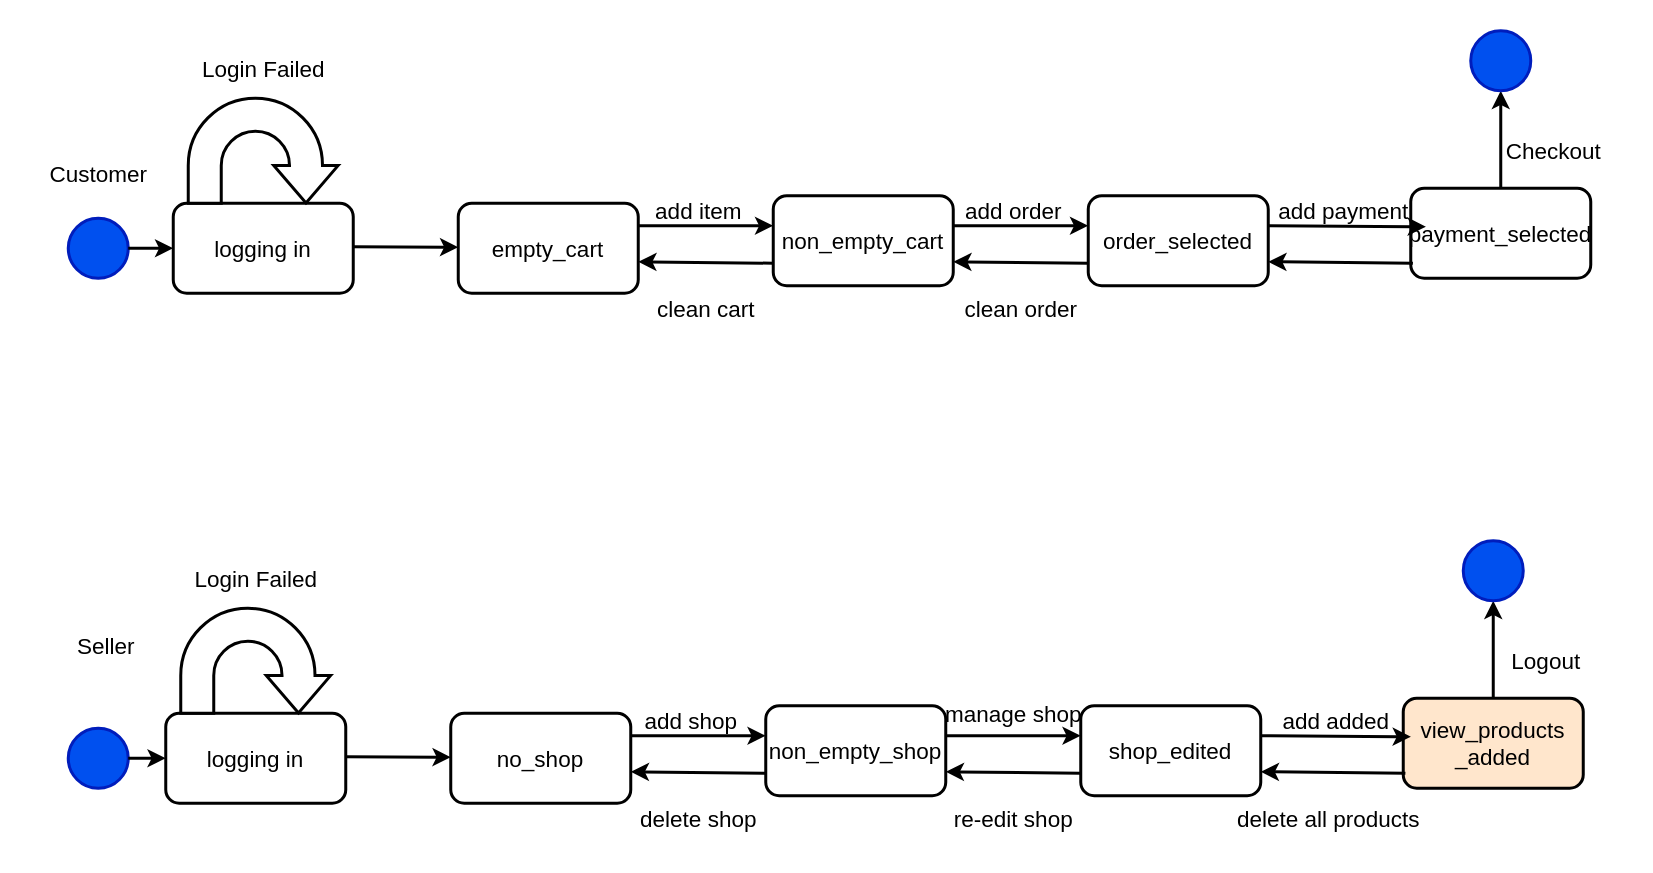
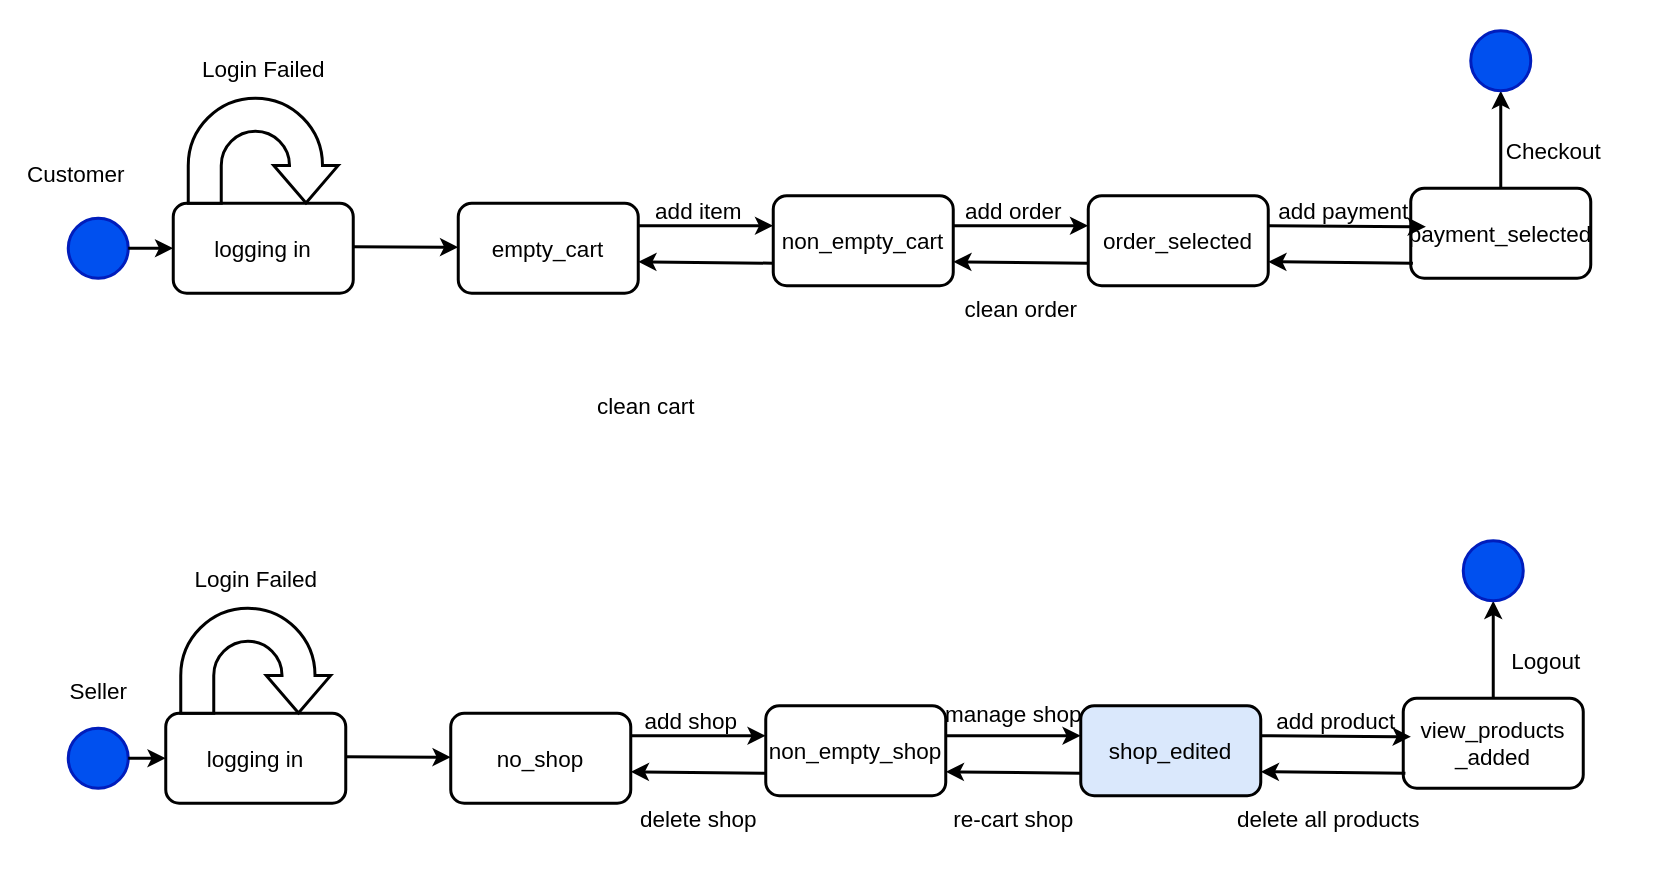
(98, 173) -> (76, 173)
(706, 308) -> (646, 406)
(106, 646) -> (98, 691)
(1337, 721) -> (1337, 721)
(1493, 743) -> (1493, 743)
(1171, 751) -> (1171, 751)
(1014, 818) -> (1014, 818)
